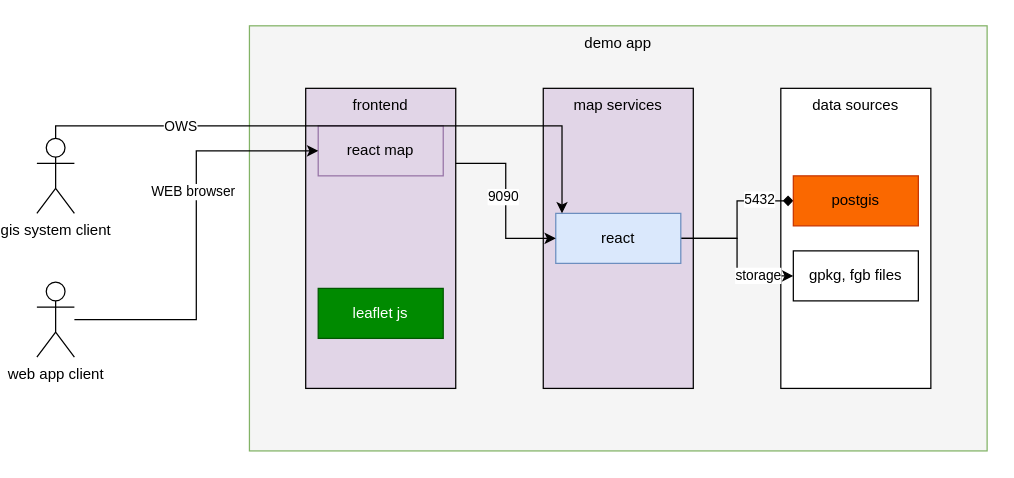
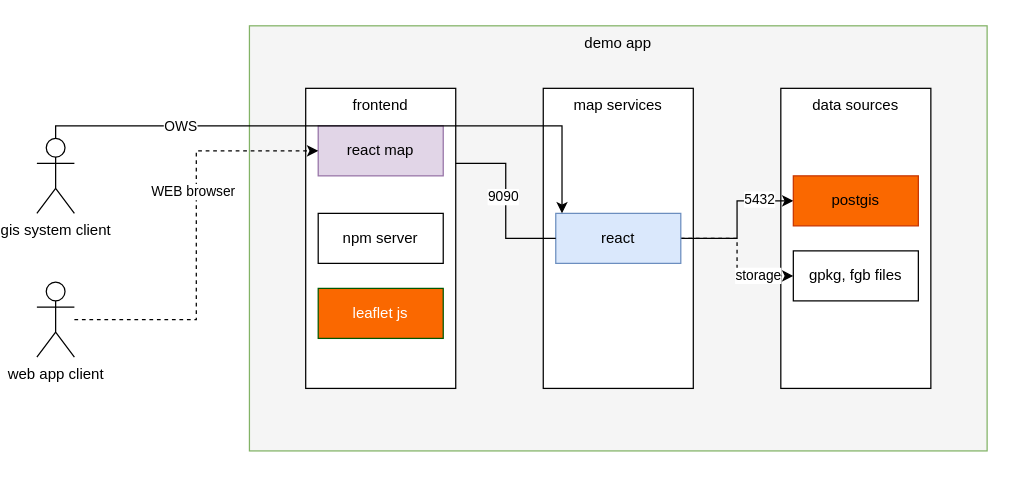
(381, 106) -> (381, 106)
(618, 106) -> (618, 106)
(782, 201) -> (783, 201)
none -> (381, 238)
(546, 238) -> (549, 238)
(737, 252) -> (737, 252)
(381, 313) -> (381, 313)
(196, 319) -> (196, 319)
